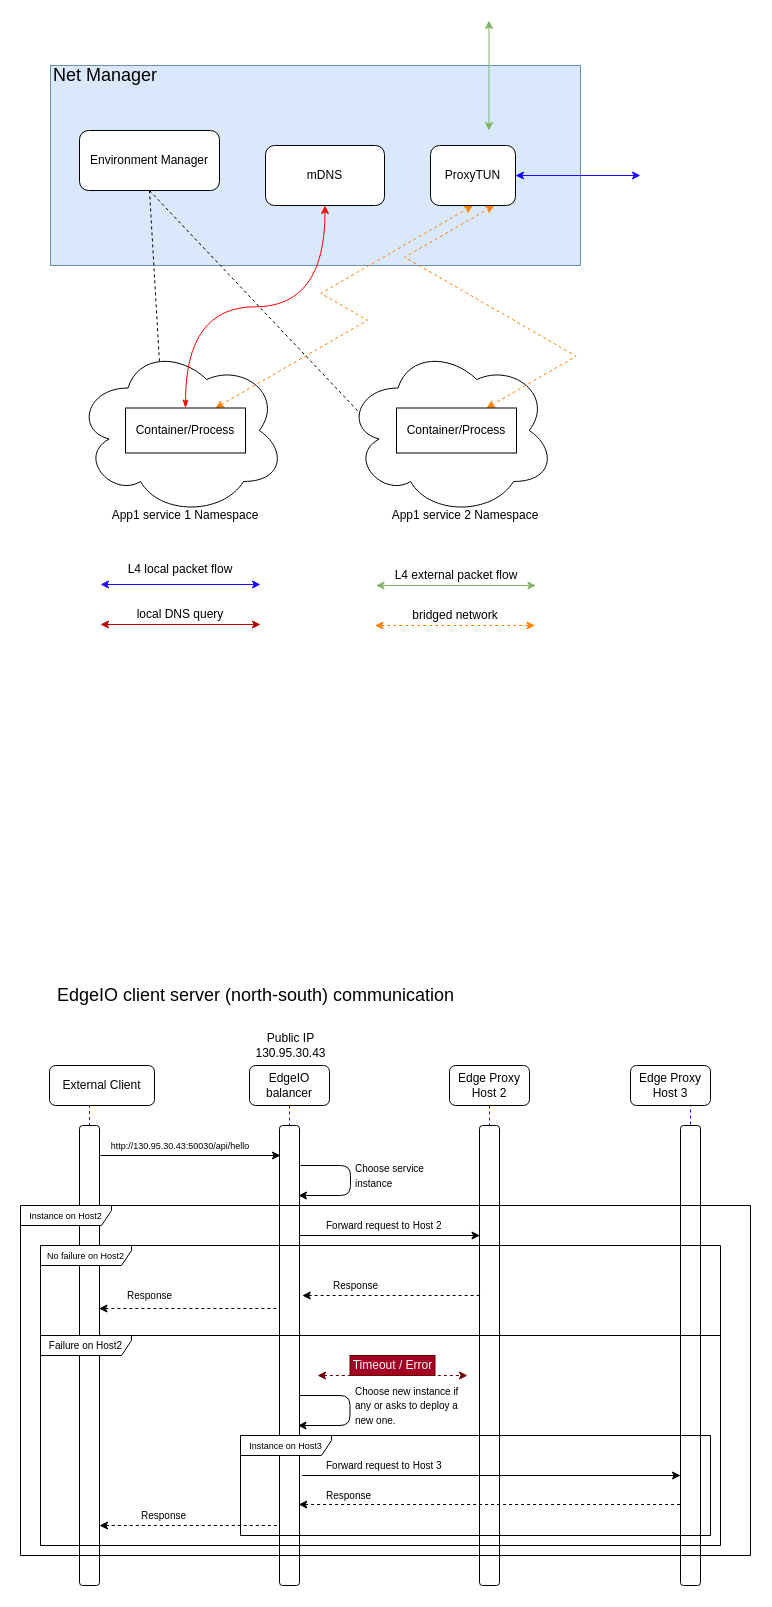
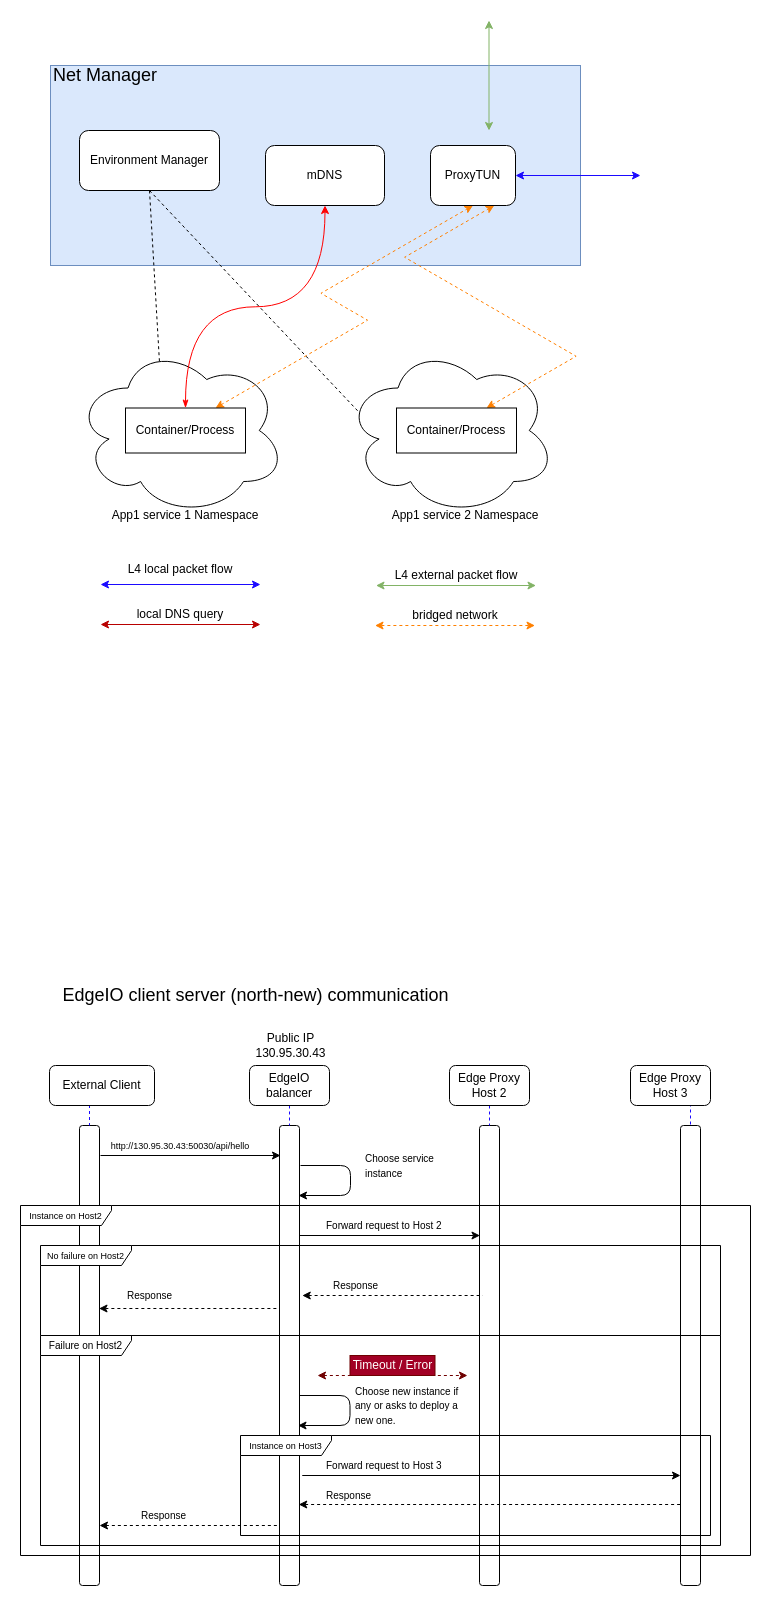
(256, 996) -> (256, 996)
(403, 1176) -> (413, 1166)
